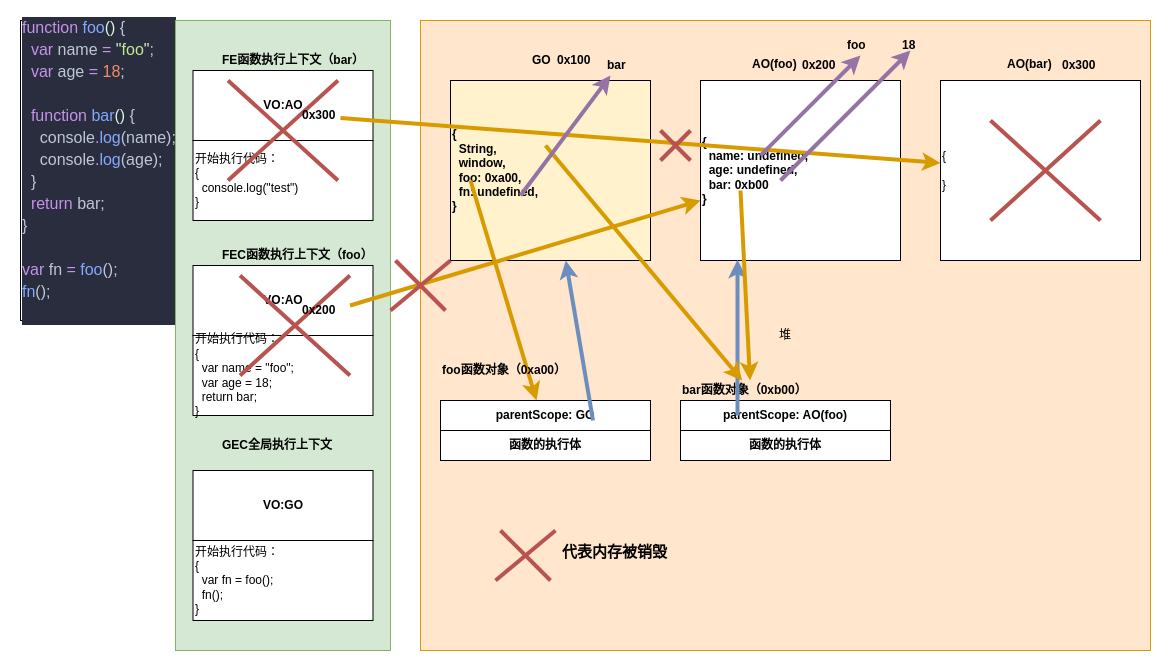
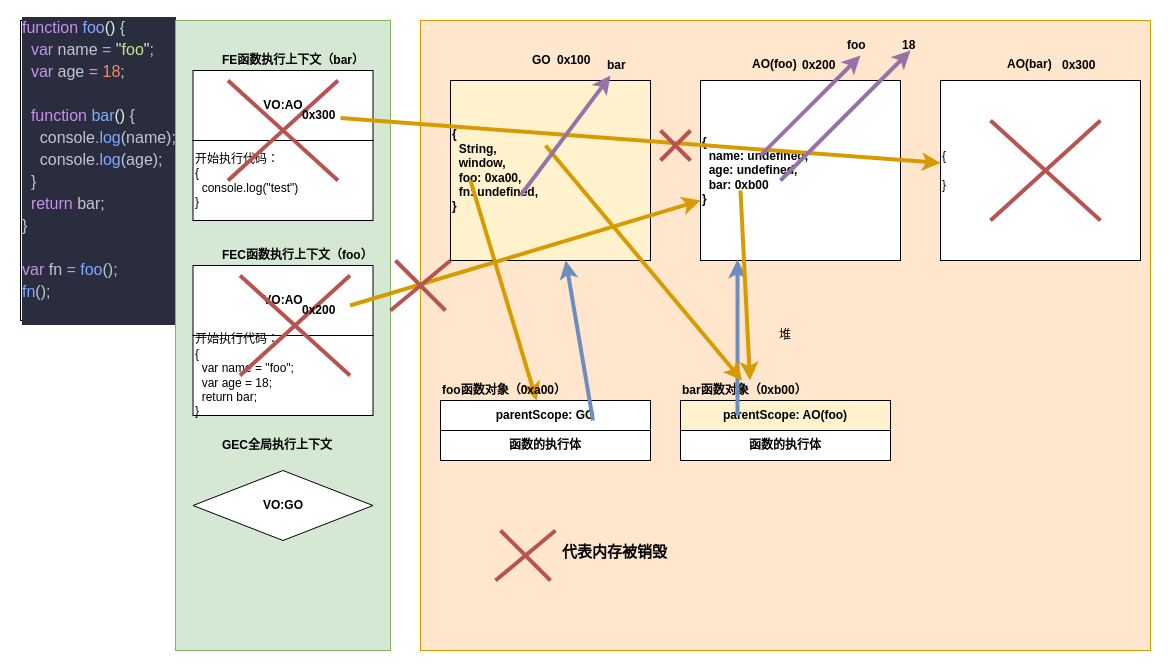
(511, 371) -> (511, 391)
(786, 416) -> (786, 416)
(283, 506) -> (283, 506)
(283, 581) -> none
